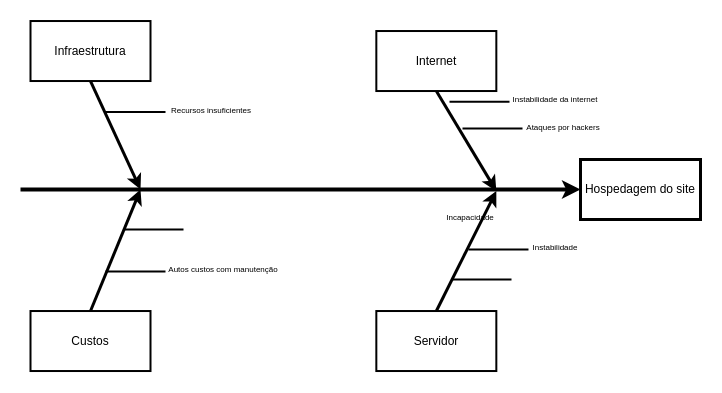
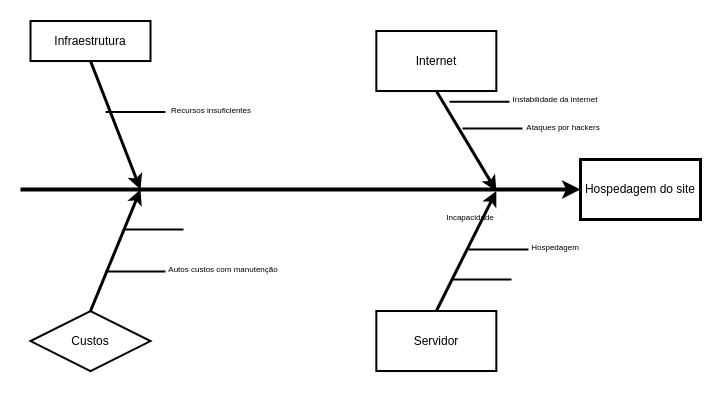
(91, 51) -> (91, 41)
(555, 247) -> (555, 247)
(91, 341) -> (91, 341)
